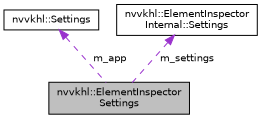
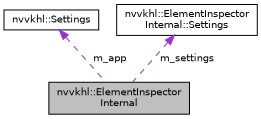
(119, 98) -> (119, 98)
